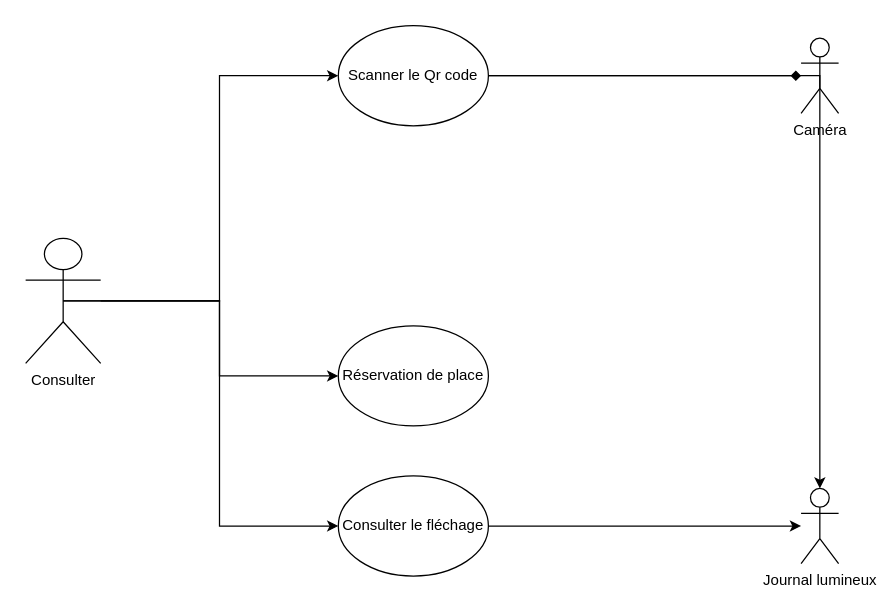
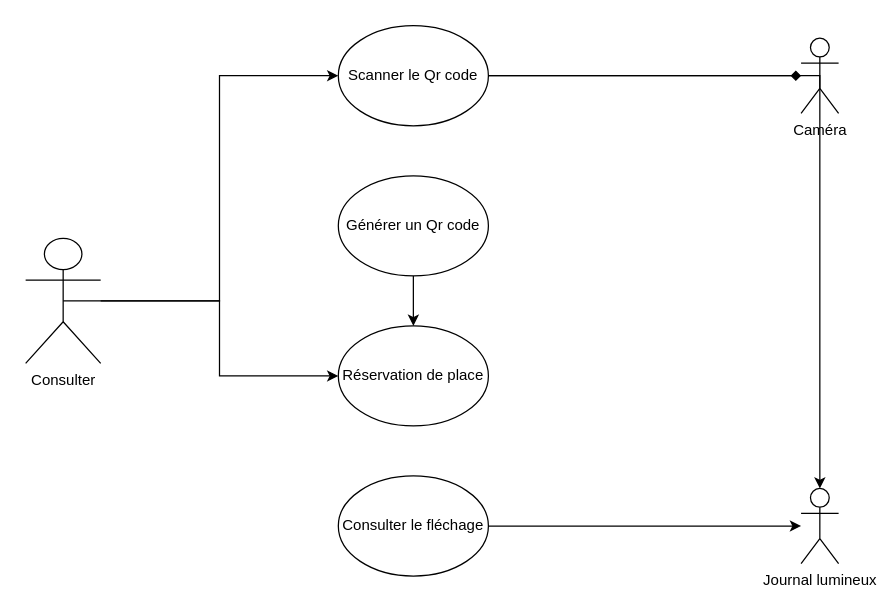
none -> (413, 226)
none -> (413, 297)
(219, 507) -> none
